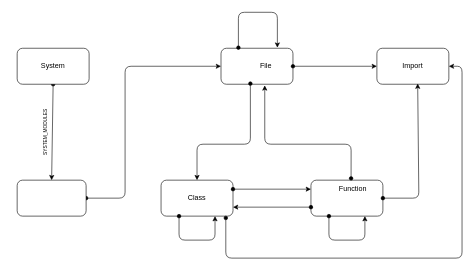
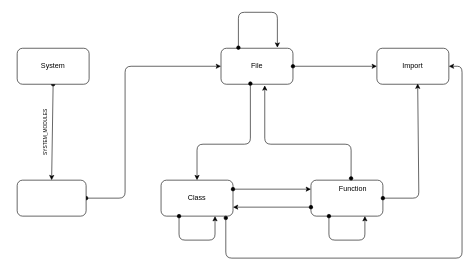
(266, 66) -> (257, 66)
